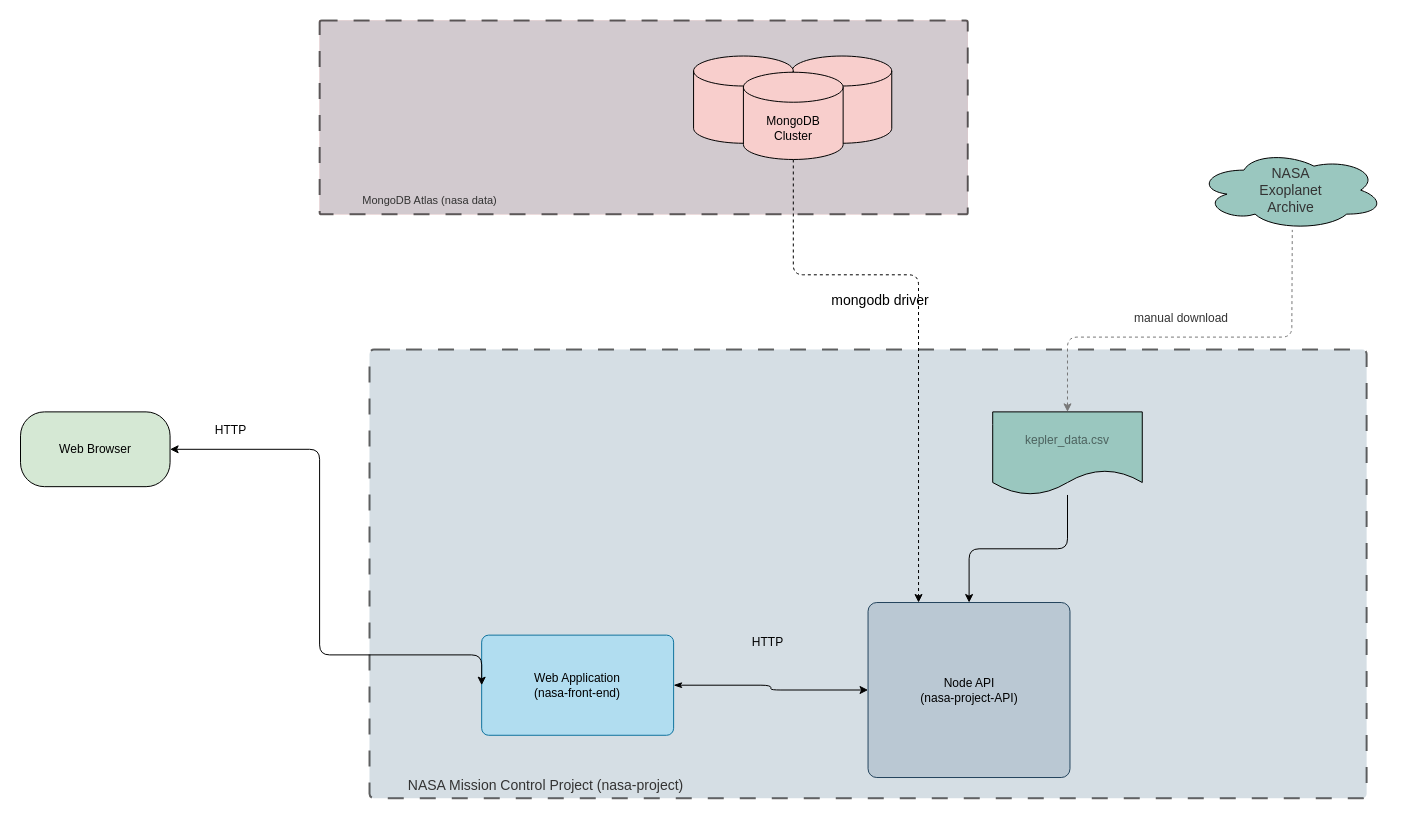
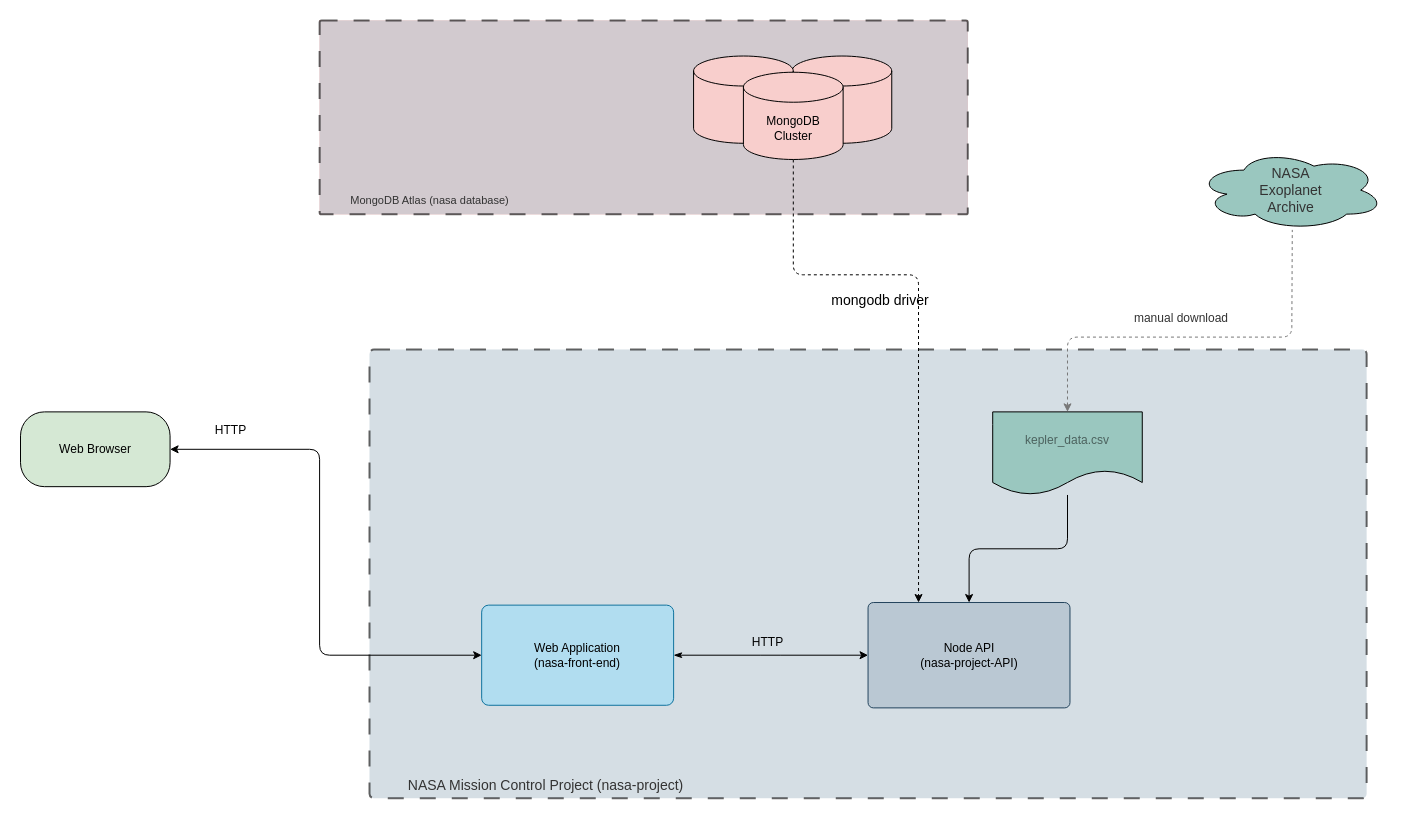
(430, 201) -> (430, 201)
(578, 685) -> (578, 655)
(969, 690) -> (969, 655)
